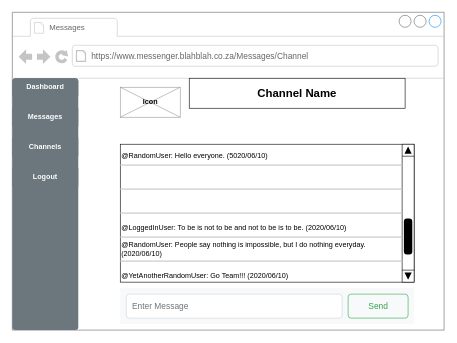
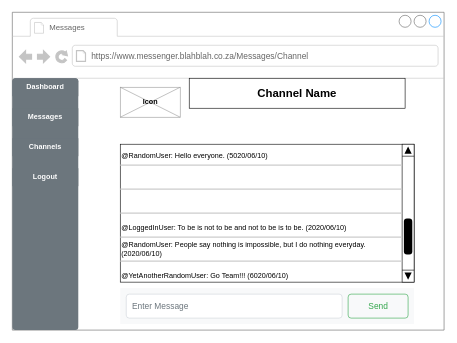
(208, 276) -> (208, 276)
